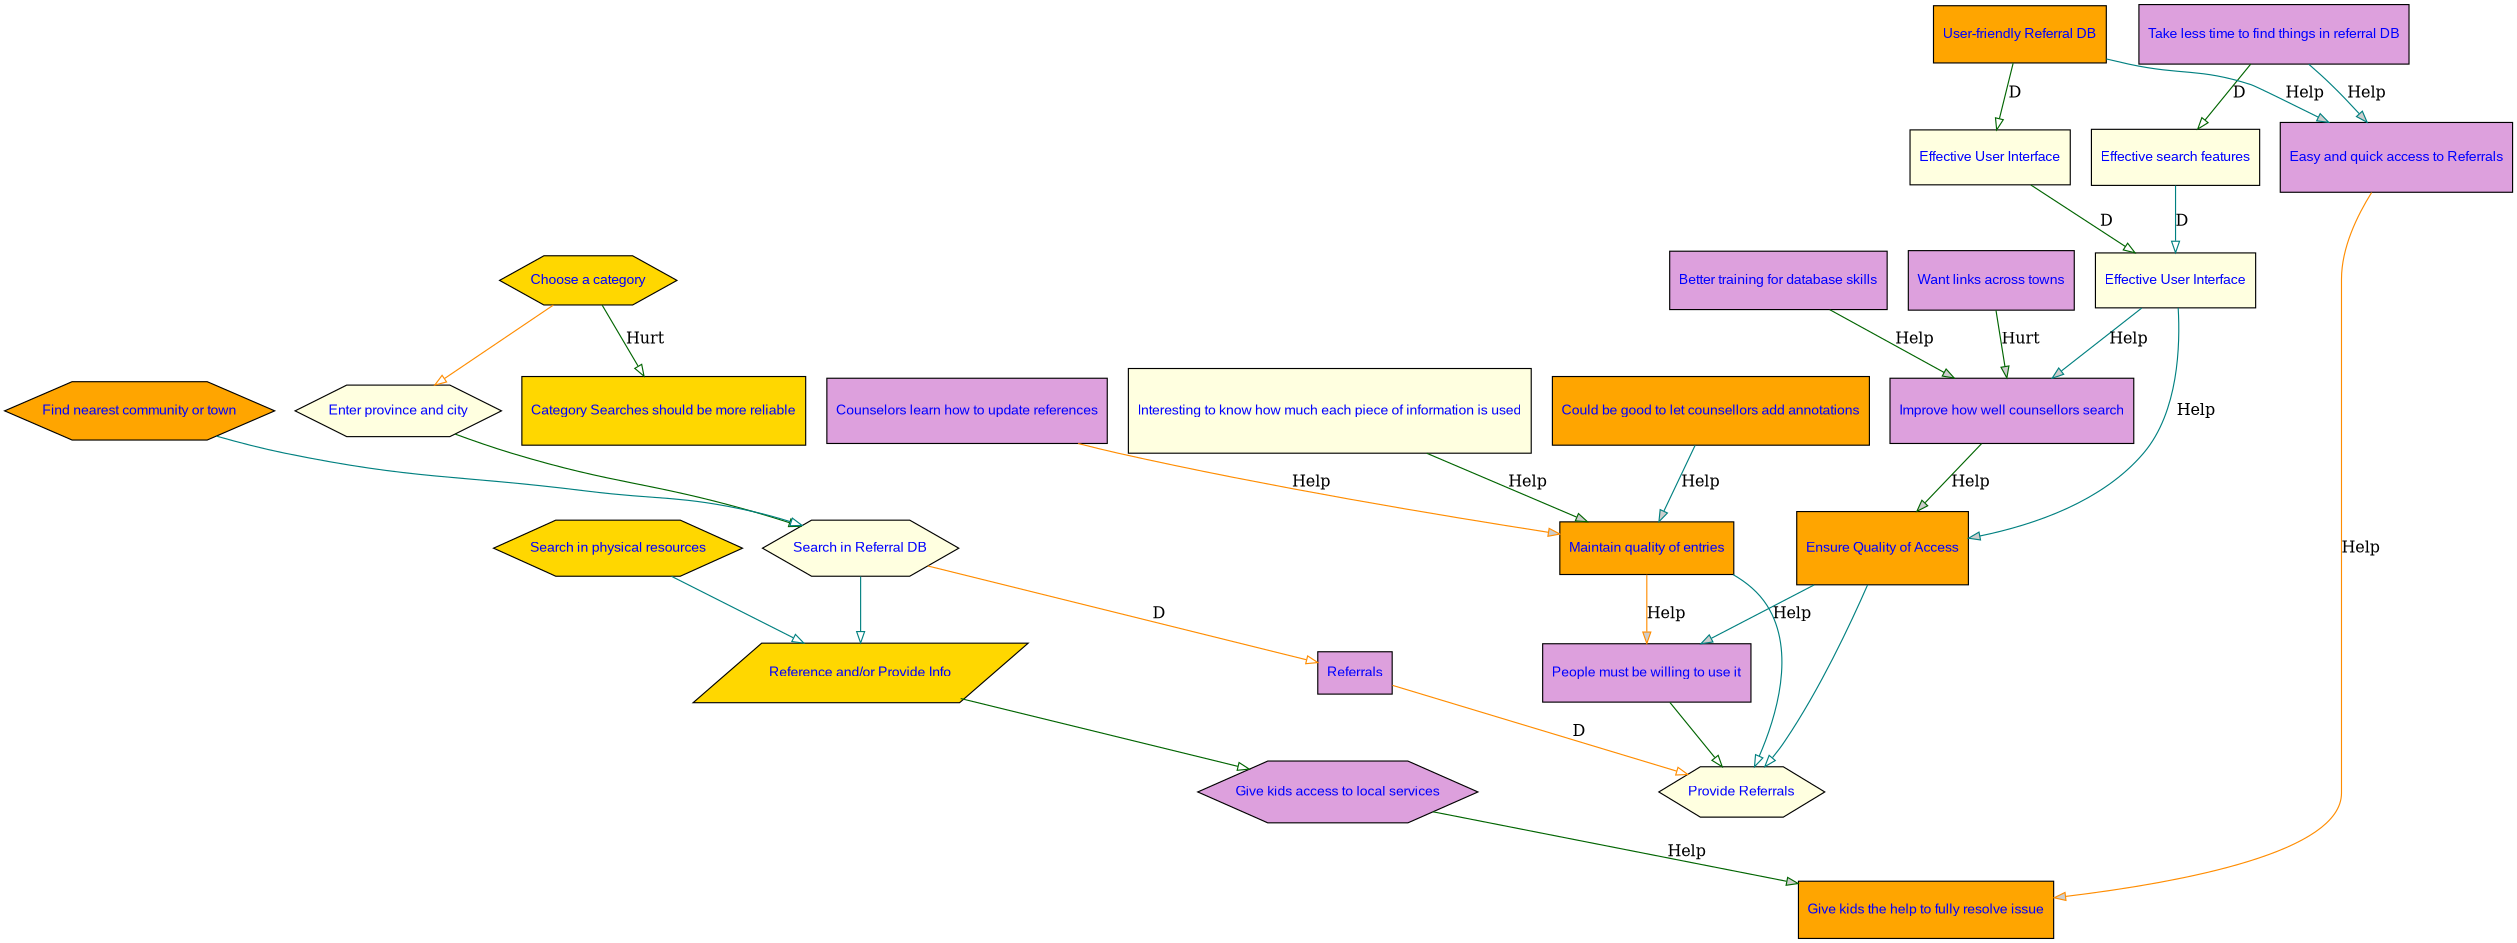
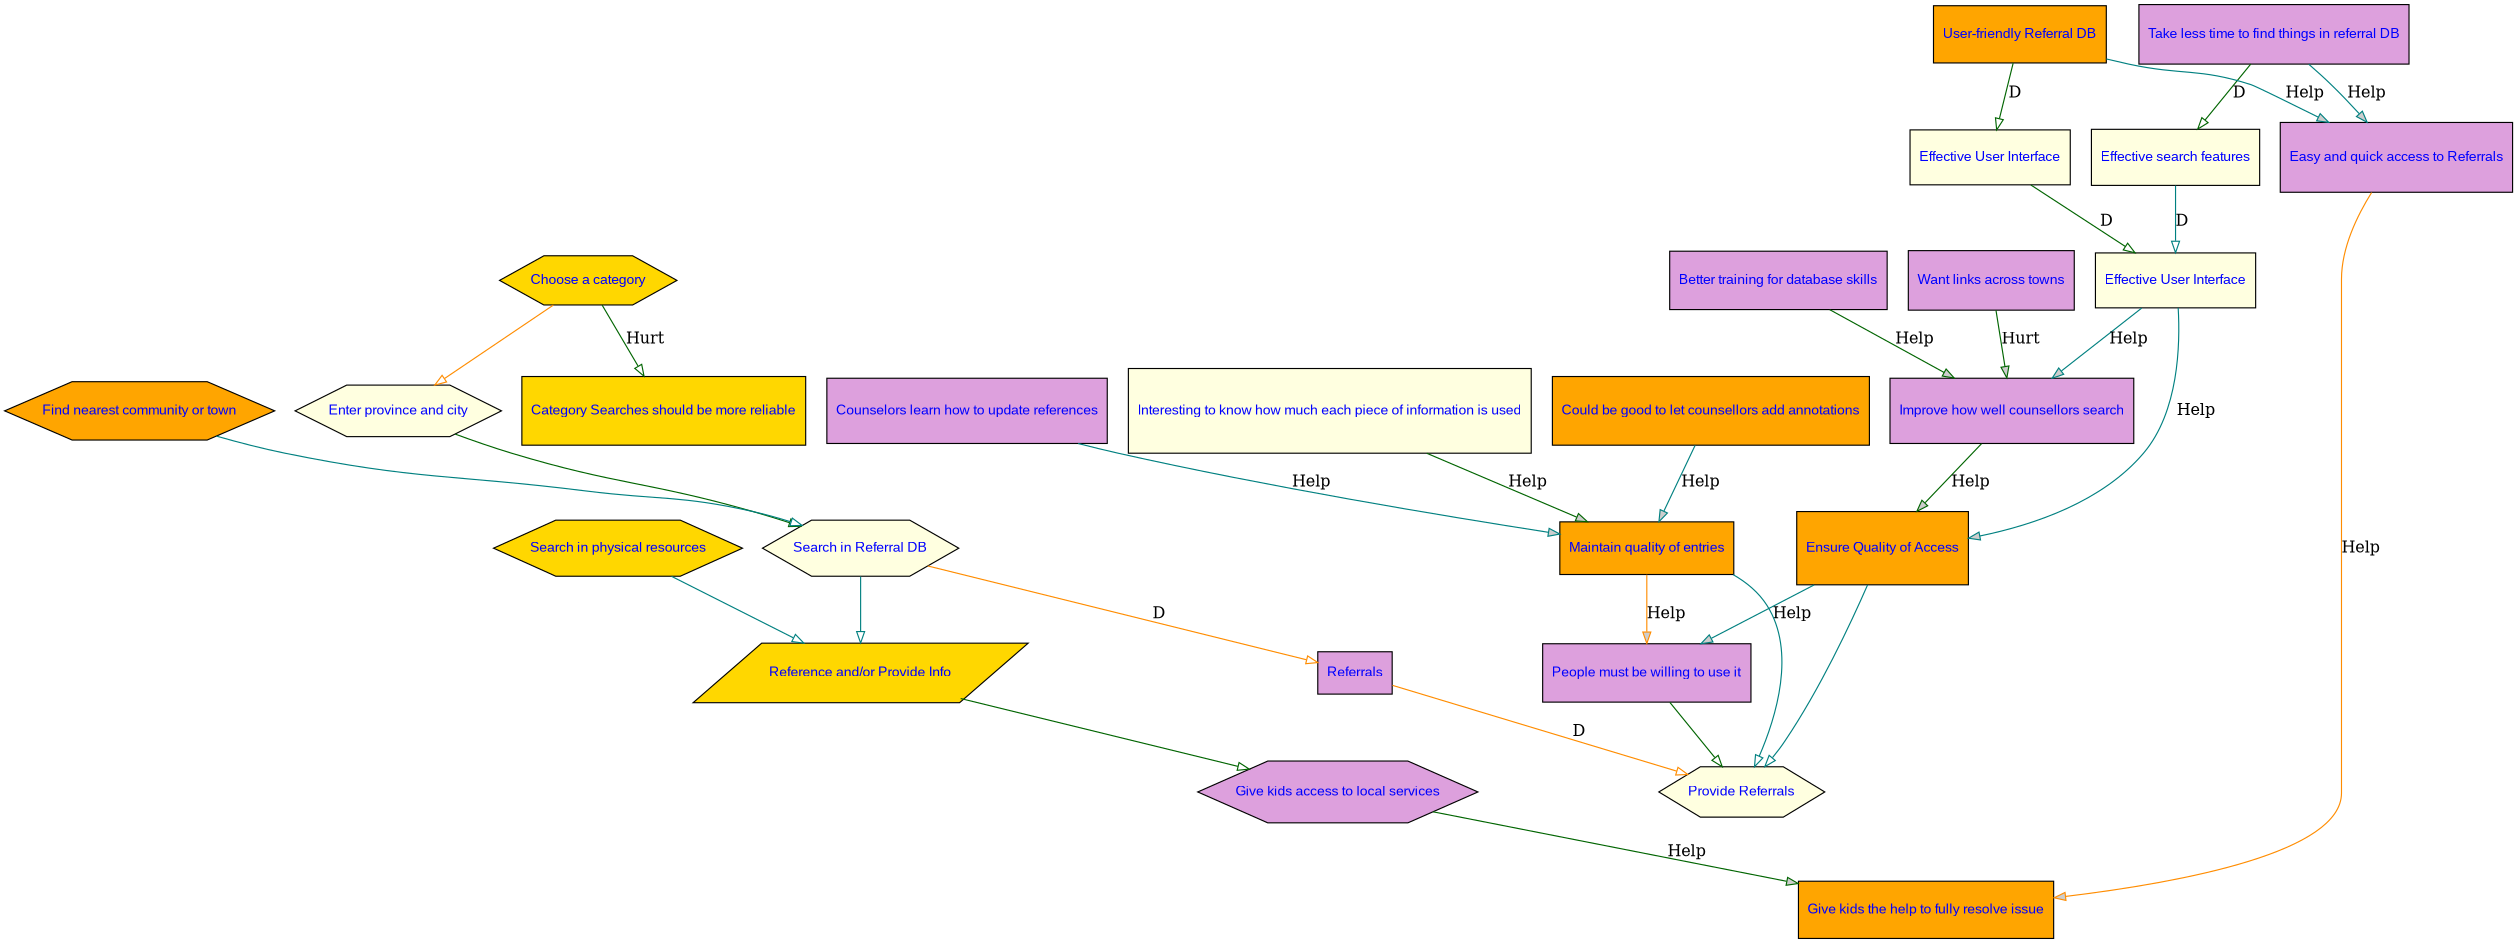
(1312, 492) -> (1312, 492)
